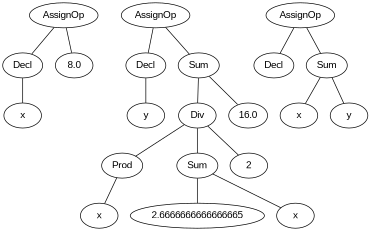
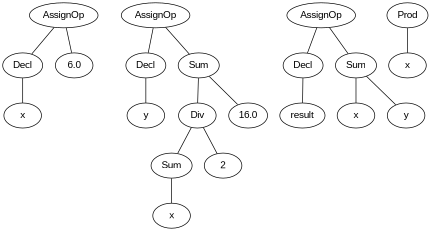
(74, 65) -> (74, 65)
none -> (302, 116)
(160, 140) -> none
(197, 216) -> none
